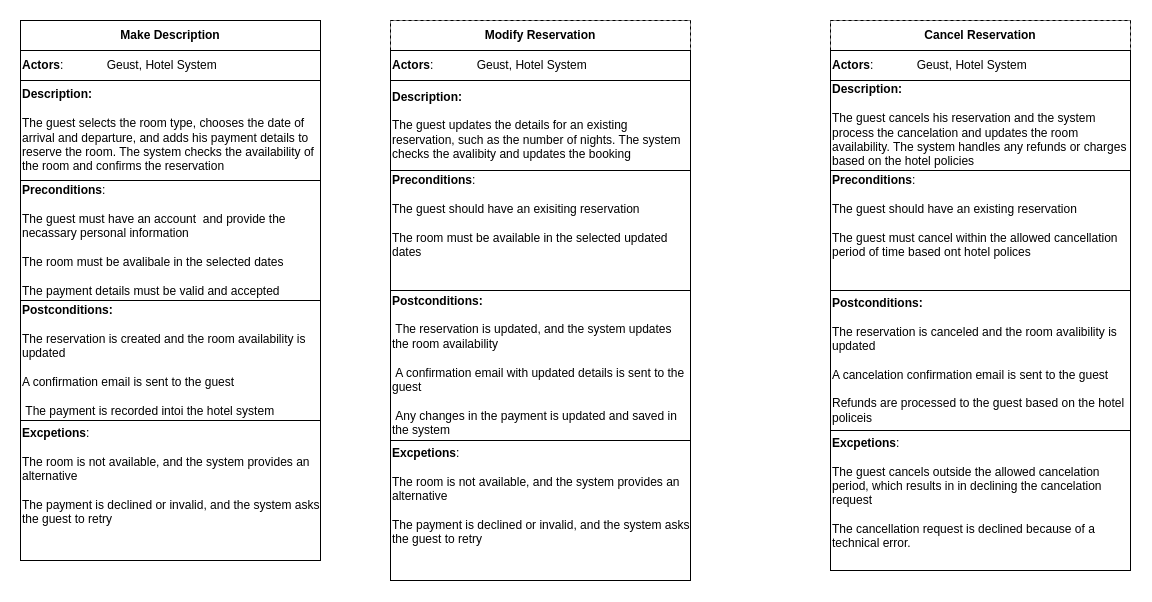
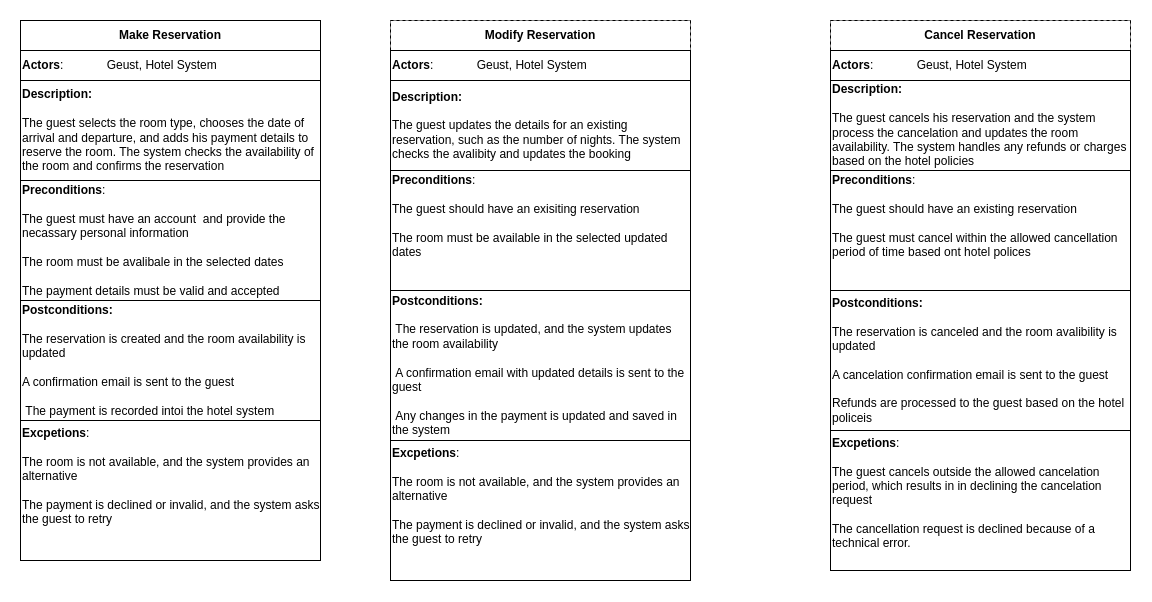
(171, 36) -> (171, 36)
